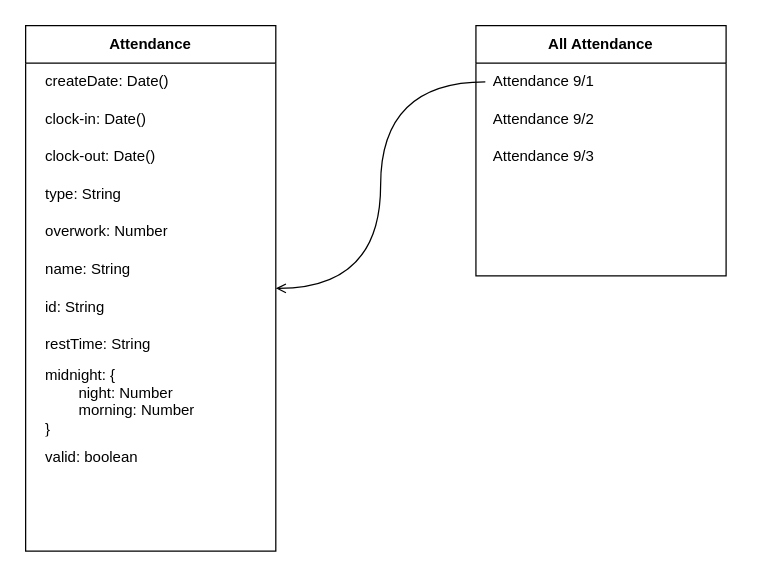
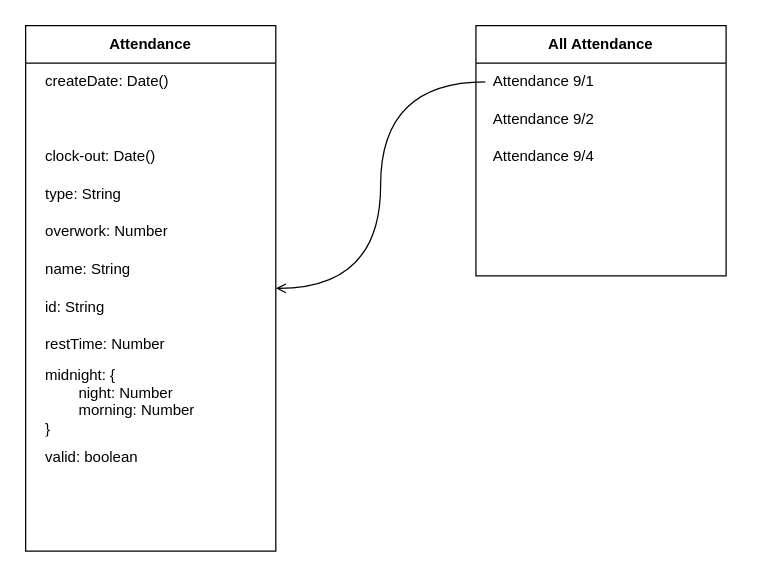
(157, 119) -> none
(550, 157) -> (550, 157)
(105, 344) -> (107, 344)
